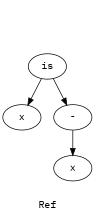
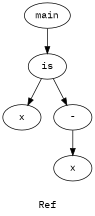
none -> (47, 16)
